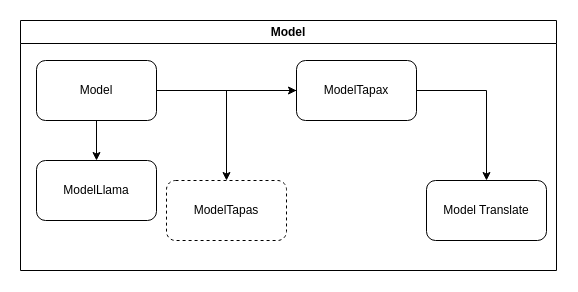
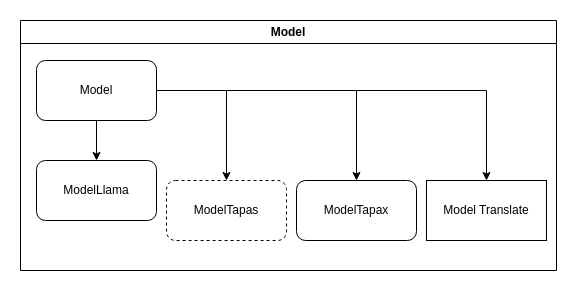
(357, 91) -> (357, 211)
(487, 211) -> (487, 211)
